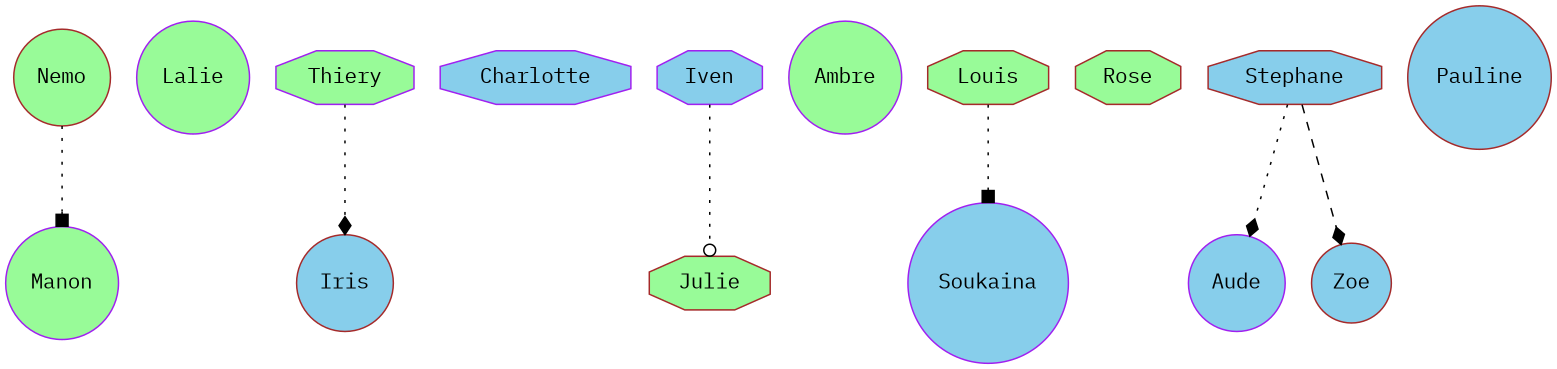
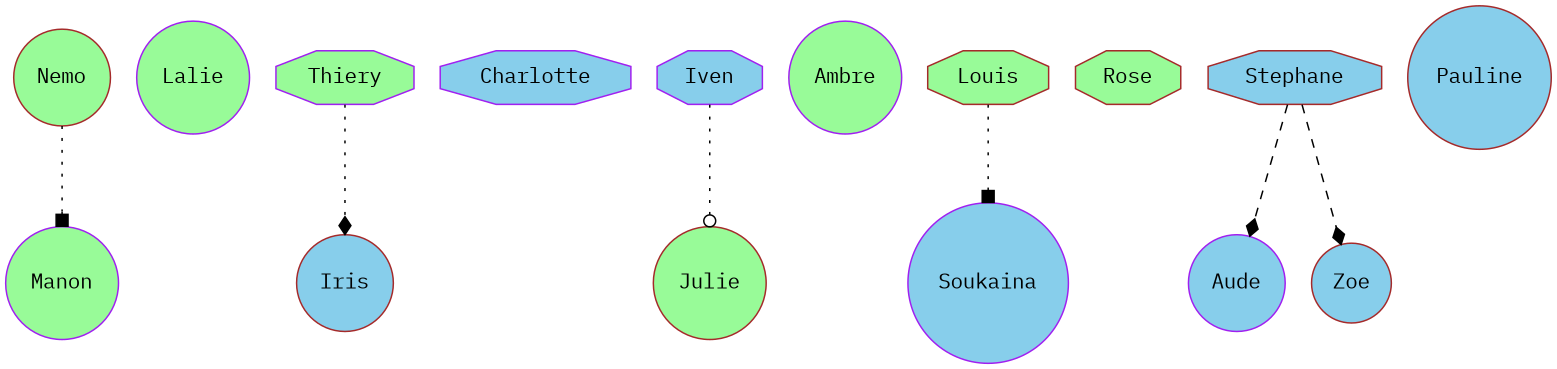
(1271, 162) -> (1271, 162)
(710, 283) -> (710, 283)
